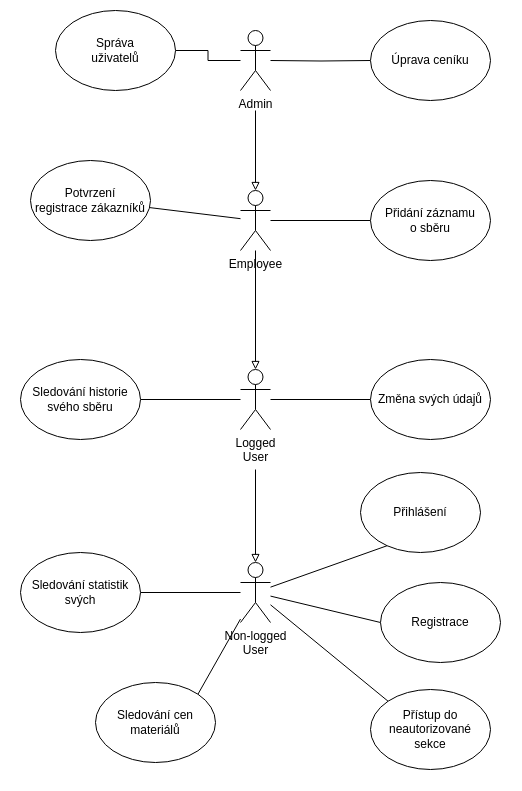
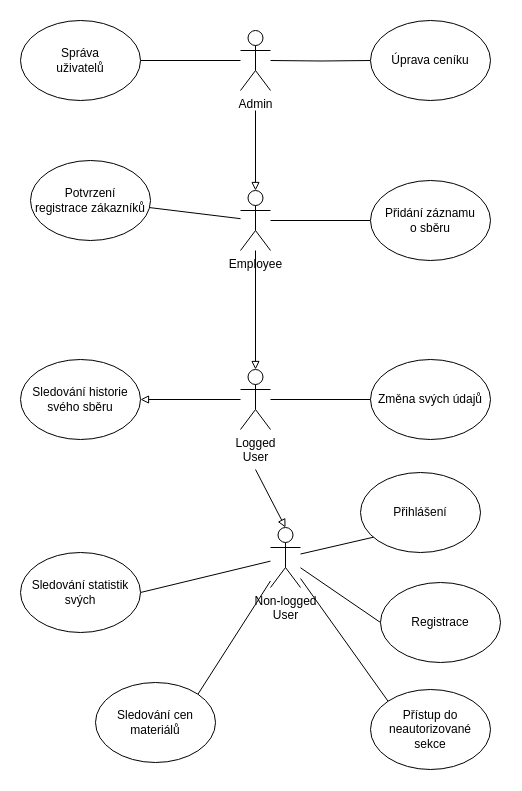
(116, 51) -> (81, 61)
(147, 400) -> (150, 400)
(256, 593) -> (286, 558)
